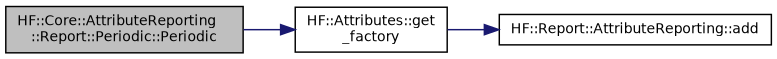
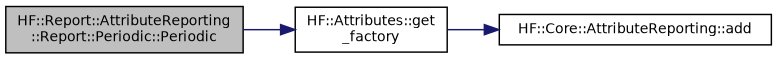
(124, 30) -> (124, 30)
(635, 30) -> (635, 30)
